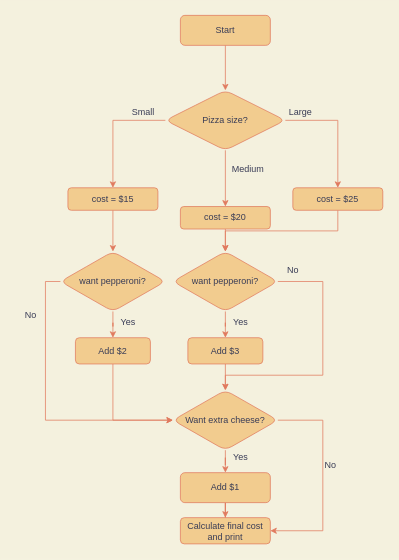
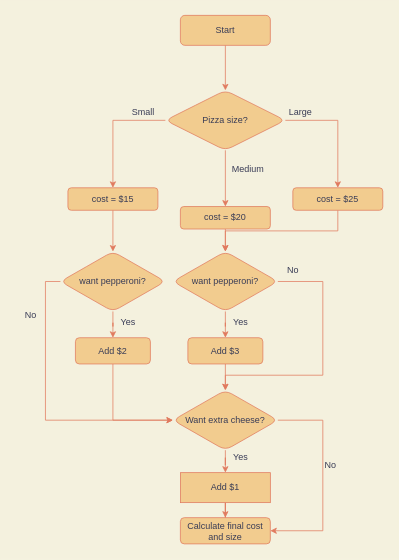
(225, 488) -> (225, 488)
(225, 531) -> (225, 531)
